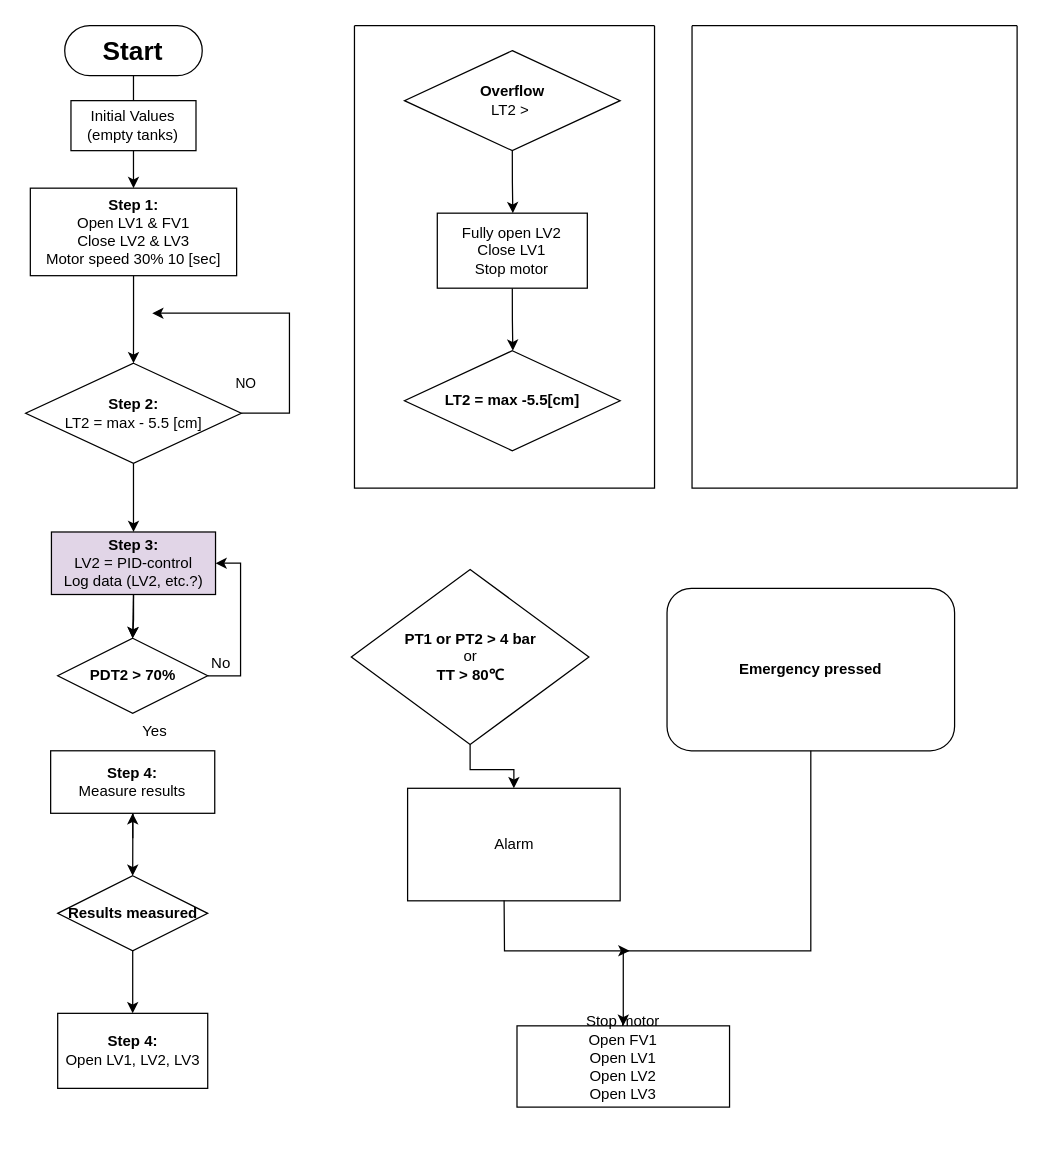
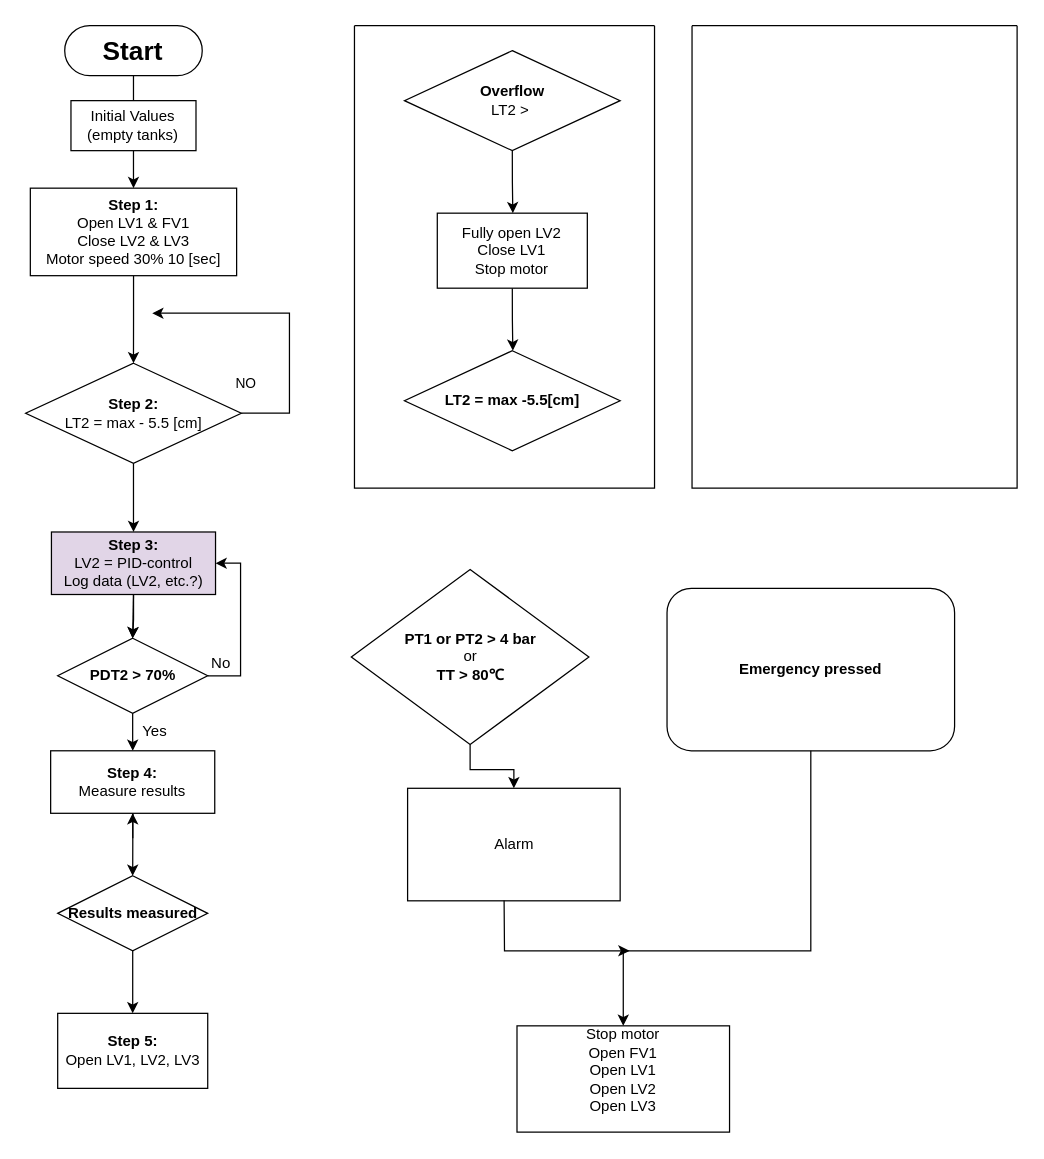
none -> (133, 727)
(133, 1051) -> (133, 1051)
(623, 1066) -> (623, 1079)
